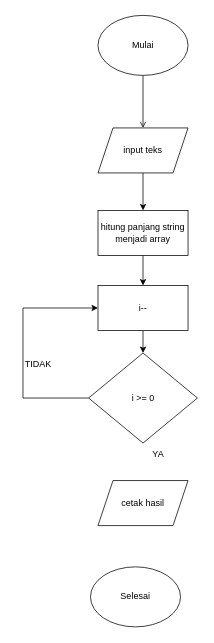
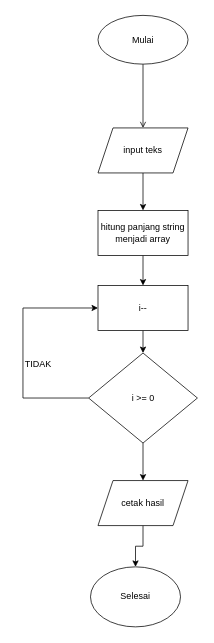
(143, 45) -> (143, 40)
(158, 454) -> none
none -> (143, 474)
none -> (135, 548)
